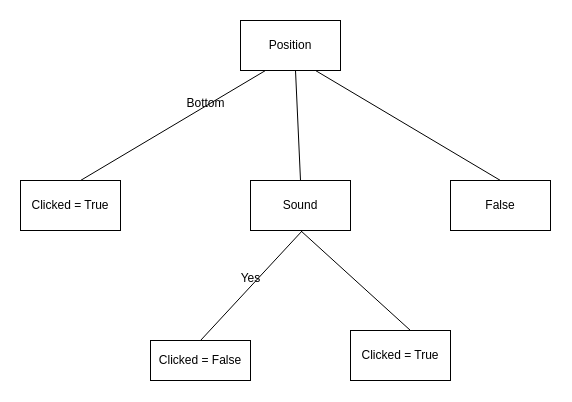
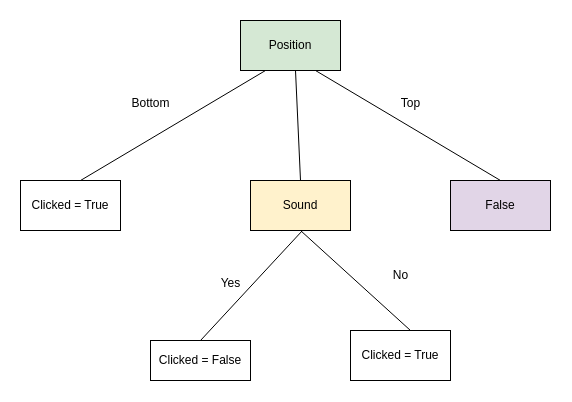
(291, 46) -> (291, 46)
(206, 104) -> (151, 104)
none -> (411, 104)
(301, 206) -> (301, 206)
(501, 206) -> (501, 206)
none -> (401, 276)
(251, 279) -> (231, 284)
